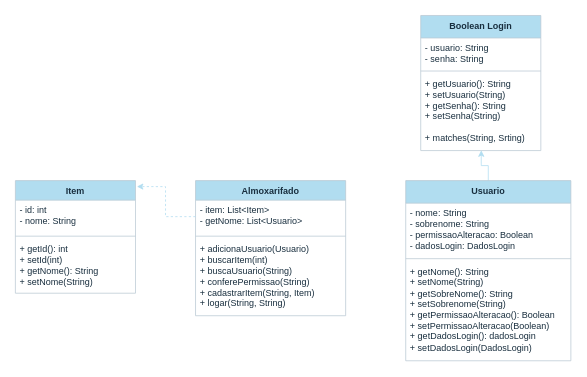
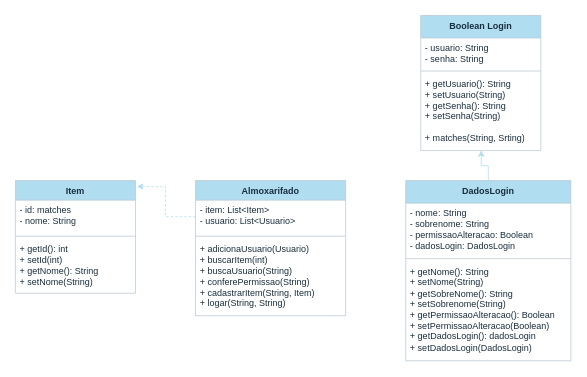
(488, 191) -> (488, 191)
(50, 216) -> (50, 216)
(255, 216) -> (253, 216)
